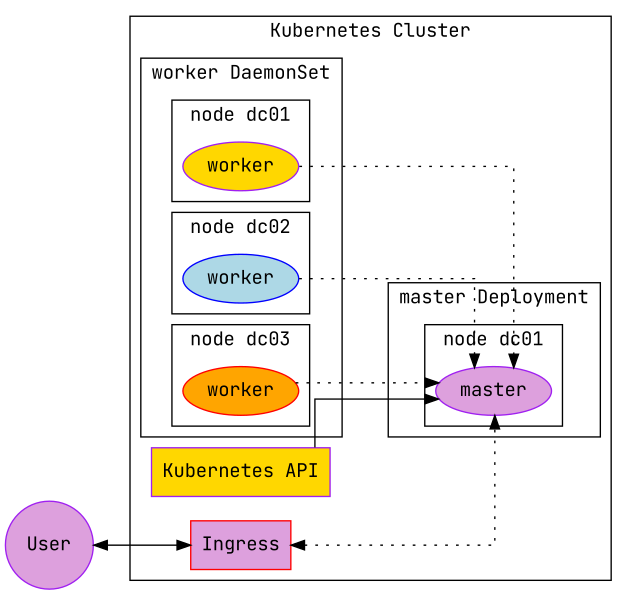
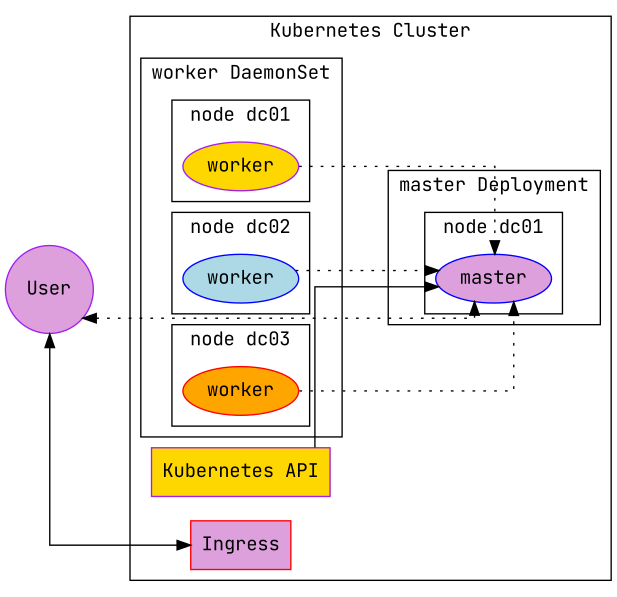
(494, 391) -> (494, 279)
(458, 545) -> (325, 318)
